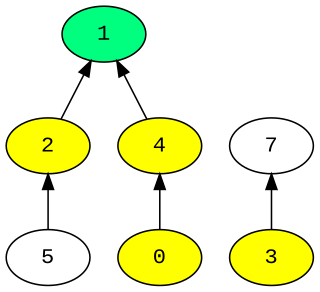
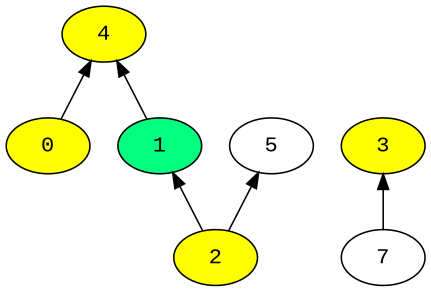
(135, 97) -> (135, 97)
(48, 209) -> (240, 209)
(271, 209) -> (383, 209)
